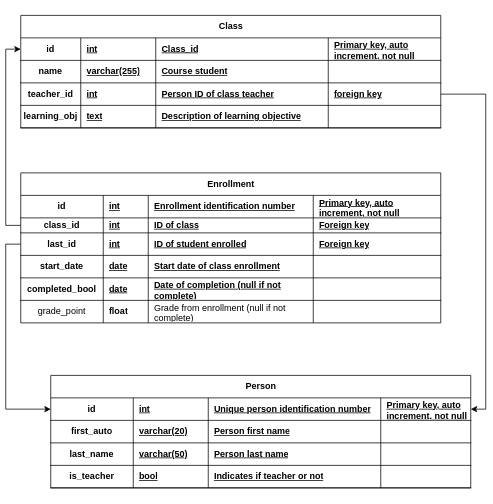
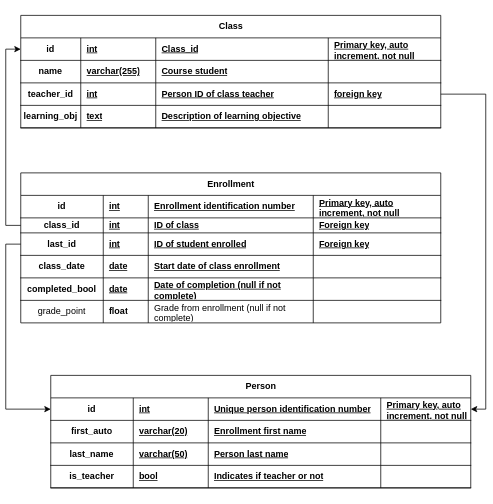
(62, 267) -> (62, 267)
(253, 432) -> (261, 432)
